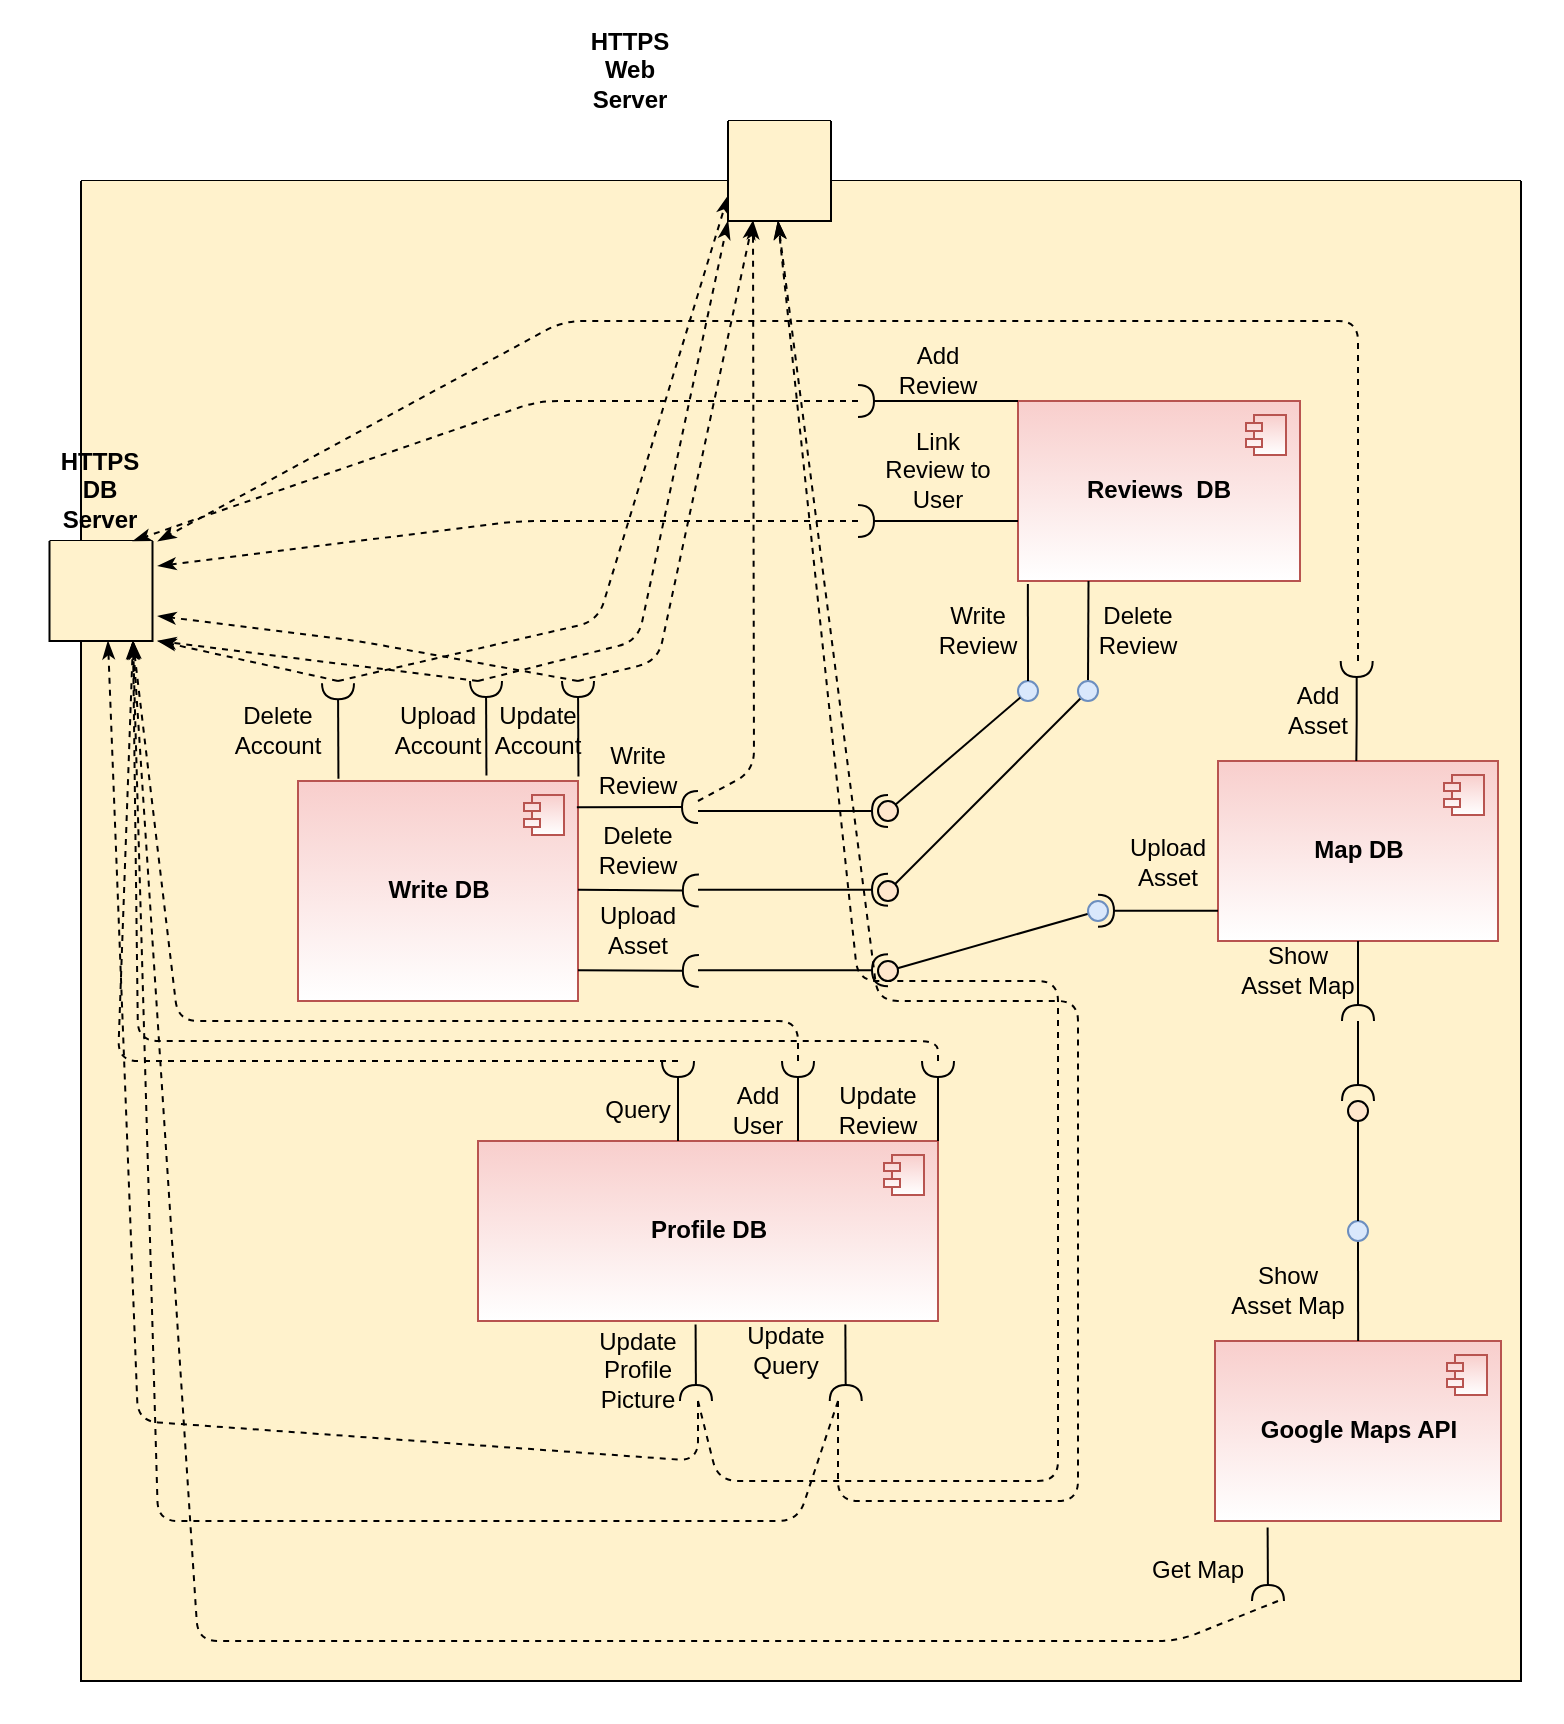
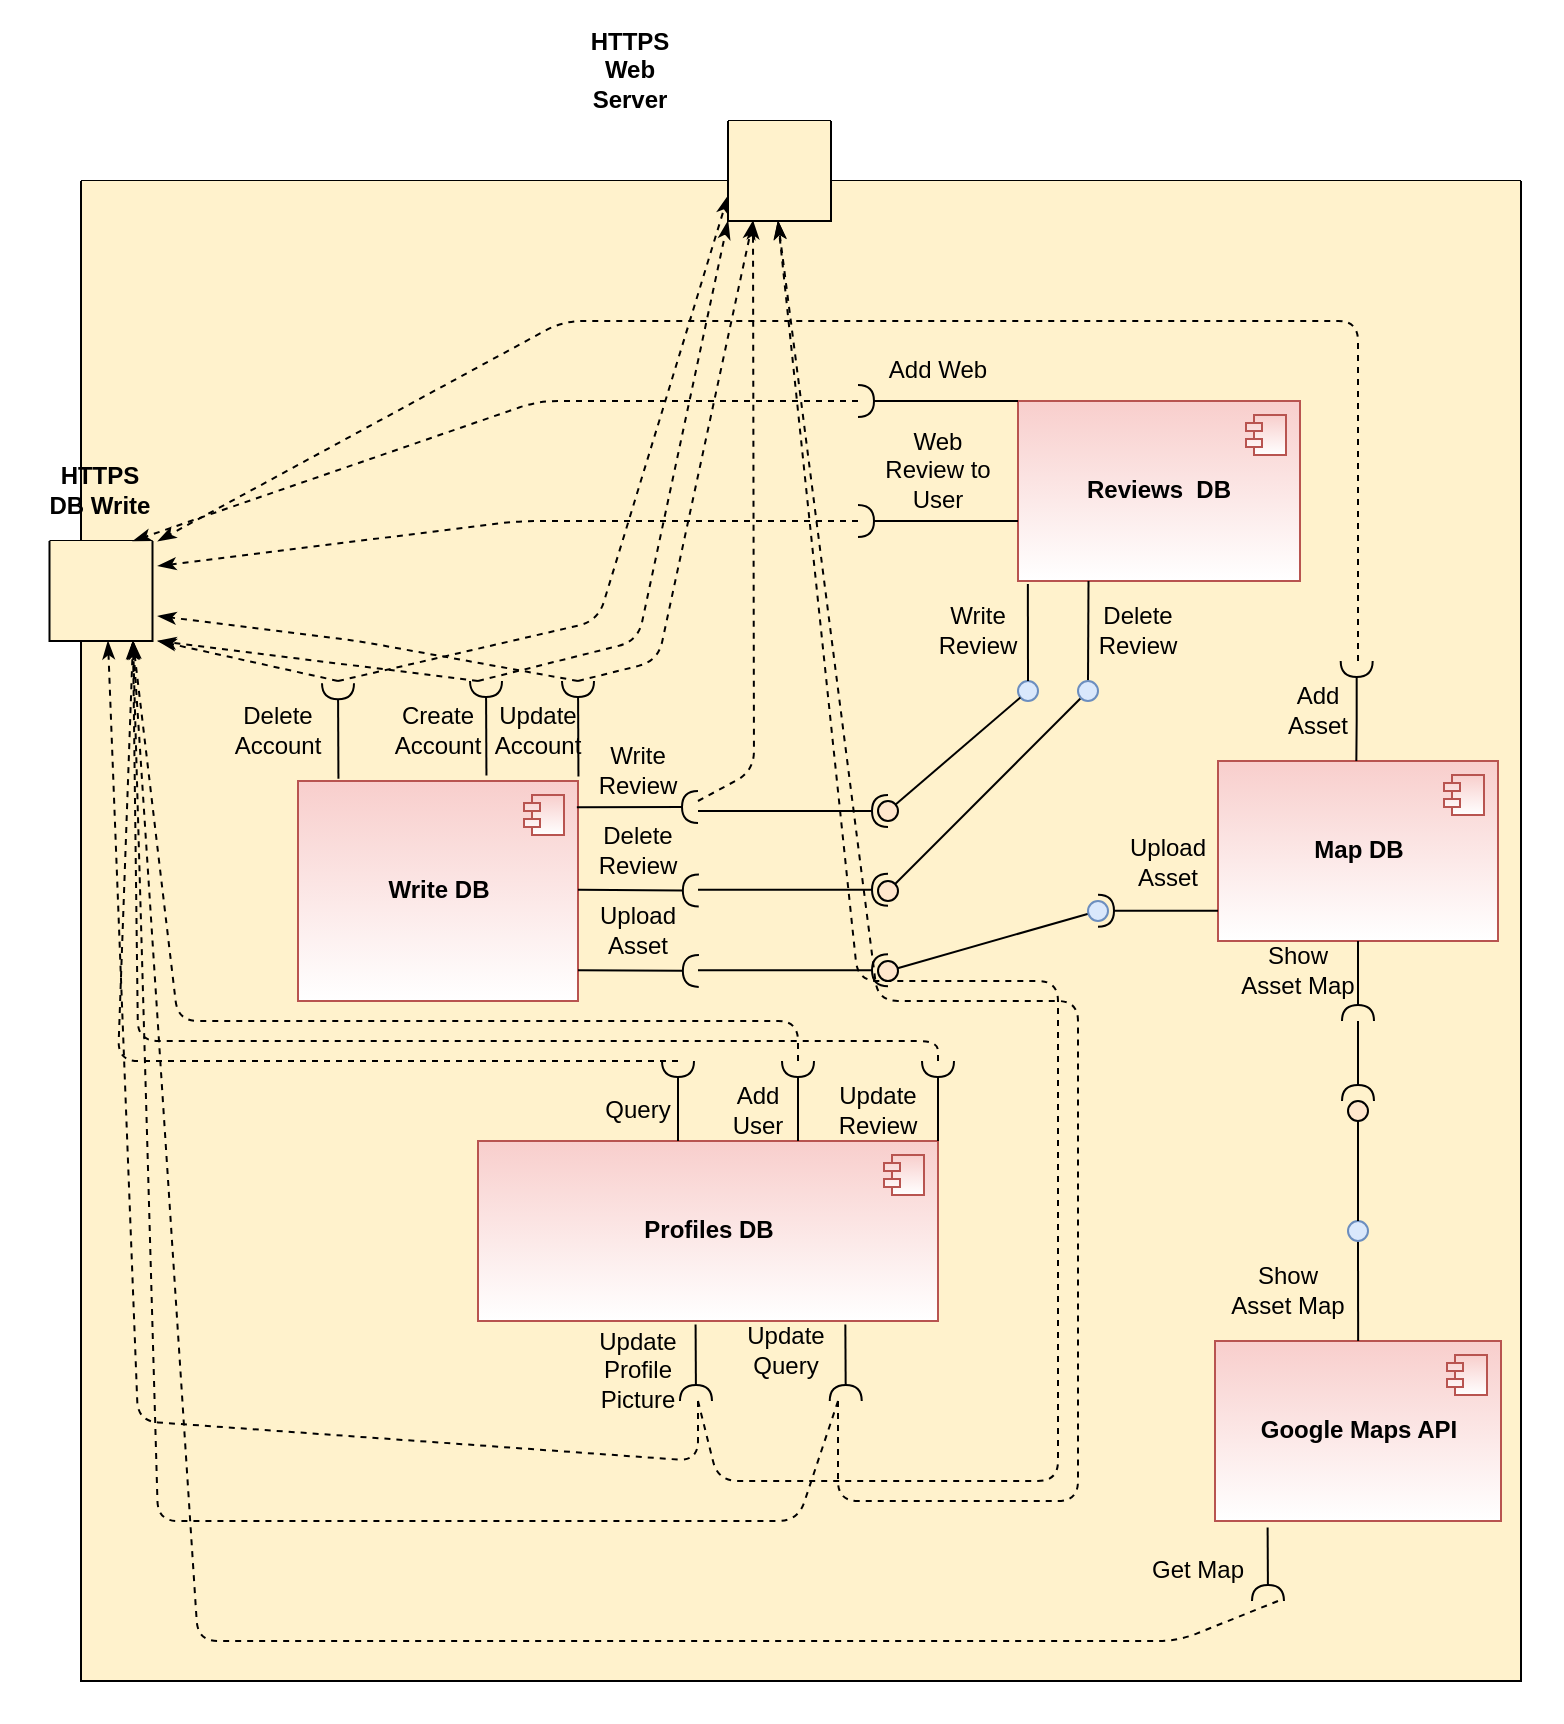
(939, 371) -> (939, 371)
(939, 471) -> (939, 471)
(101, 491) -> (101, 491)
(439, 731) -> (439, 731)
(710, 1231) -> (710, 1231)
